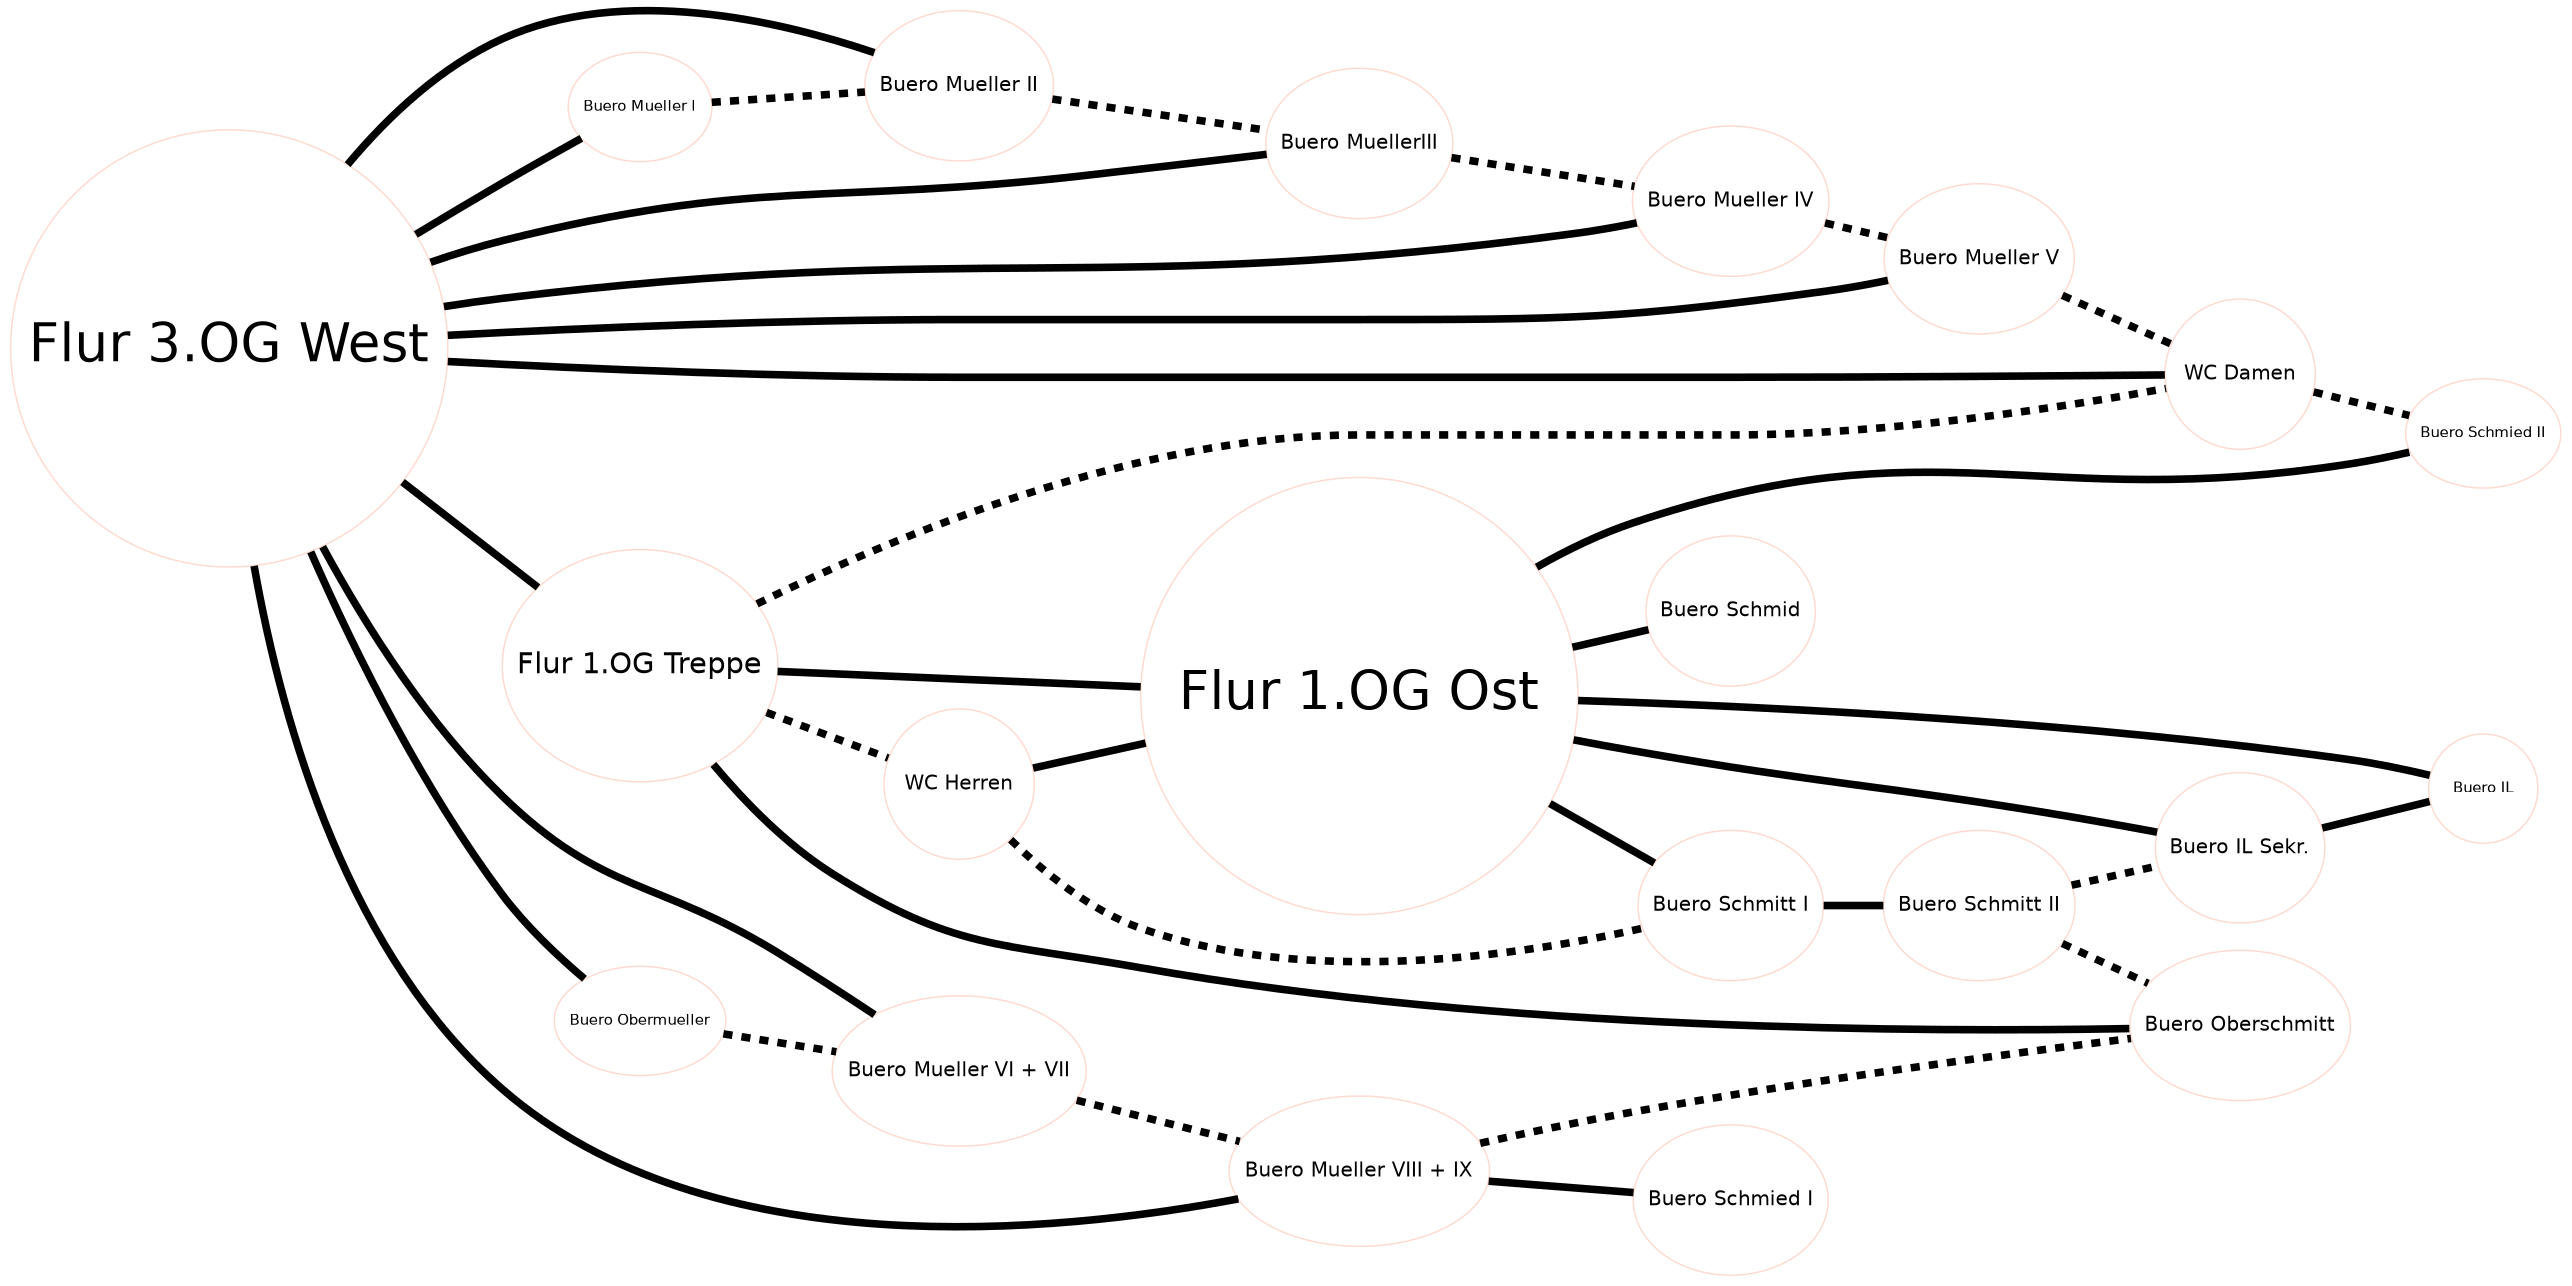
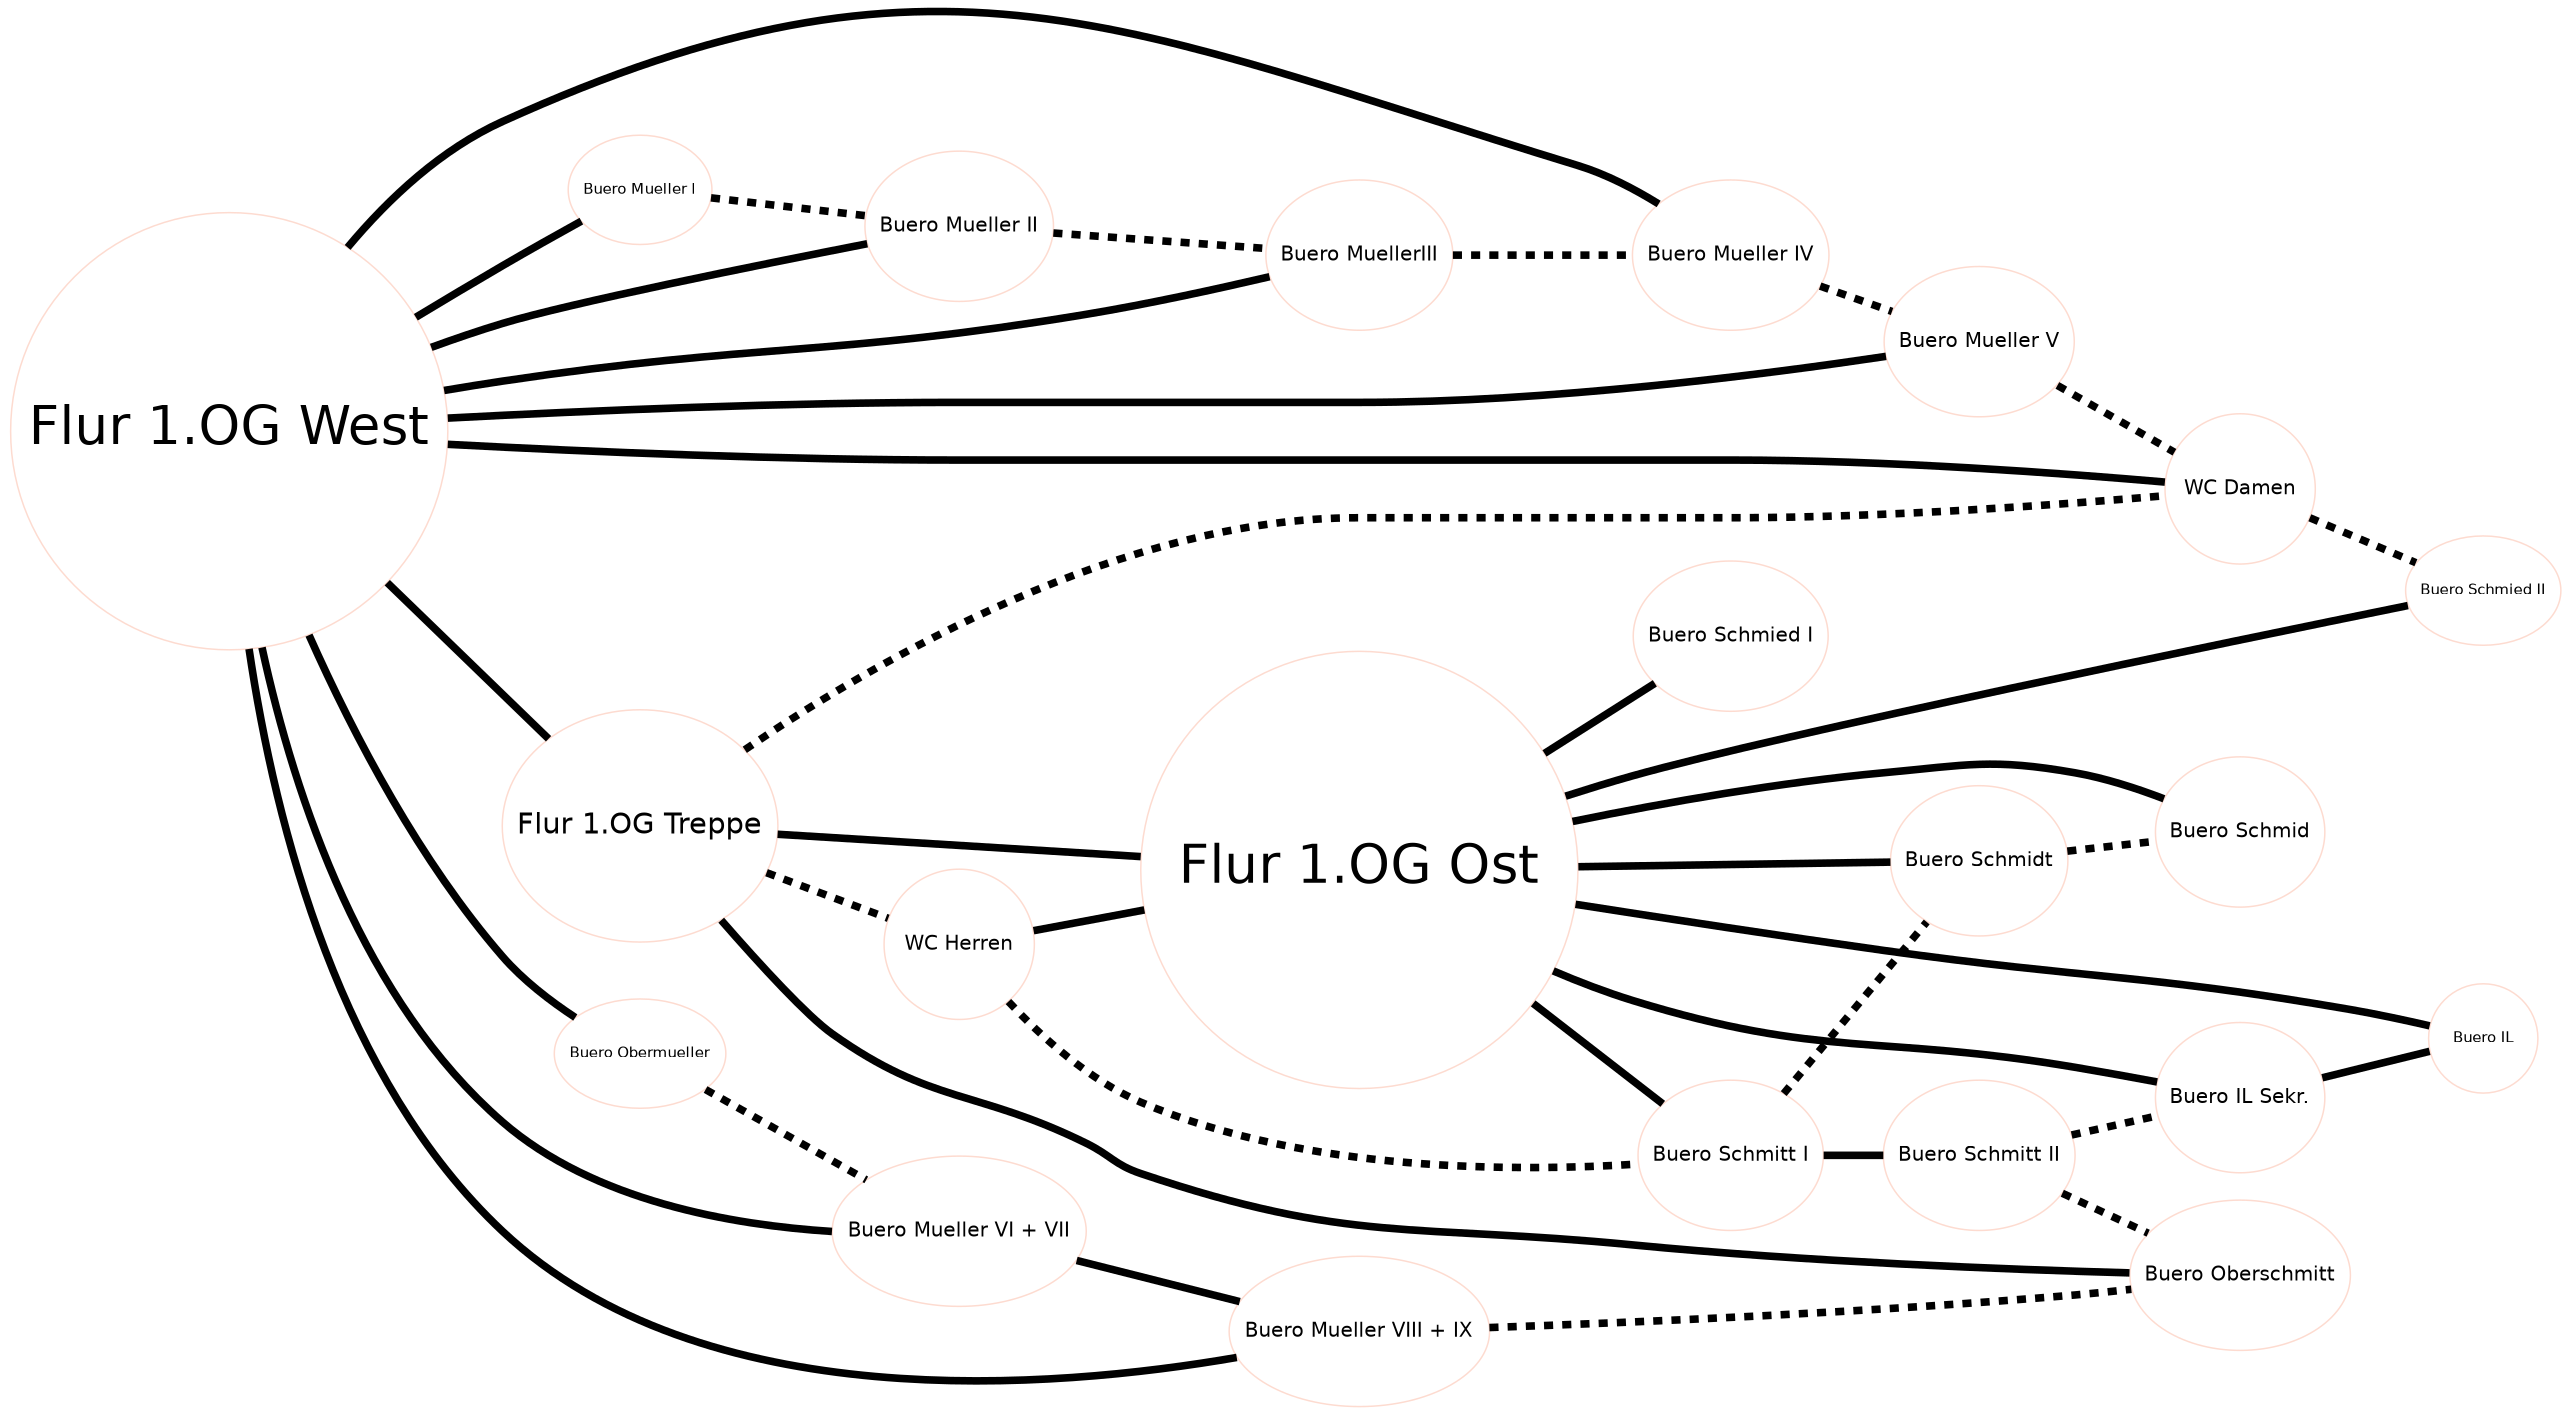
(229, 348) -> (229, 431)
none -> (1979, 861)
(1158, 1121) -> (1158, 1281)
(1561, 1187) -> (1600, 718)
